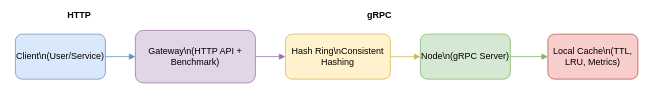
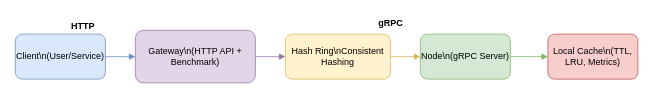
(79, 15) -> (83, 27)
(379, 15) -> (390, 23)
